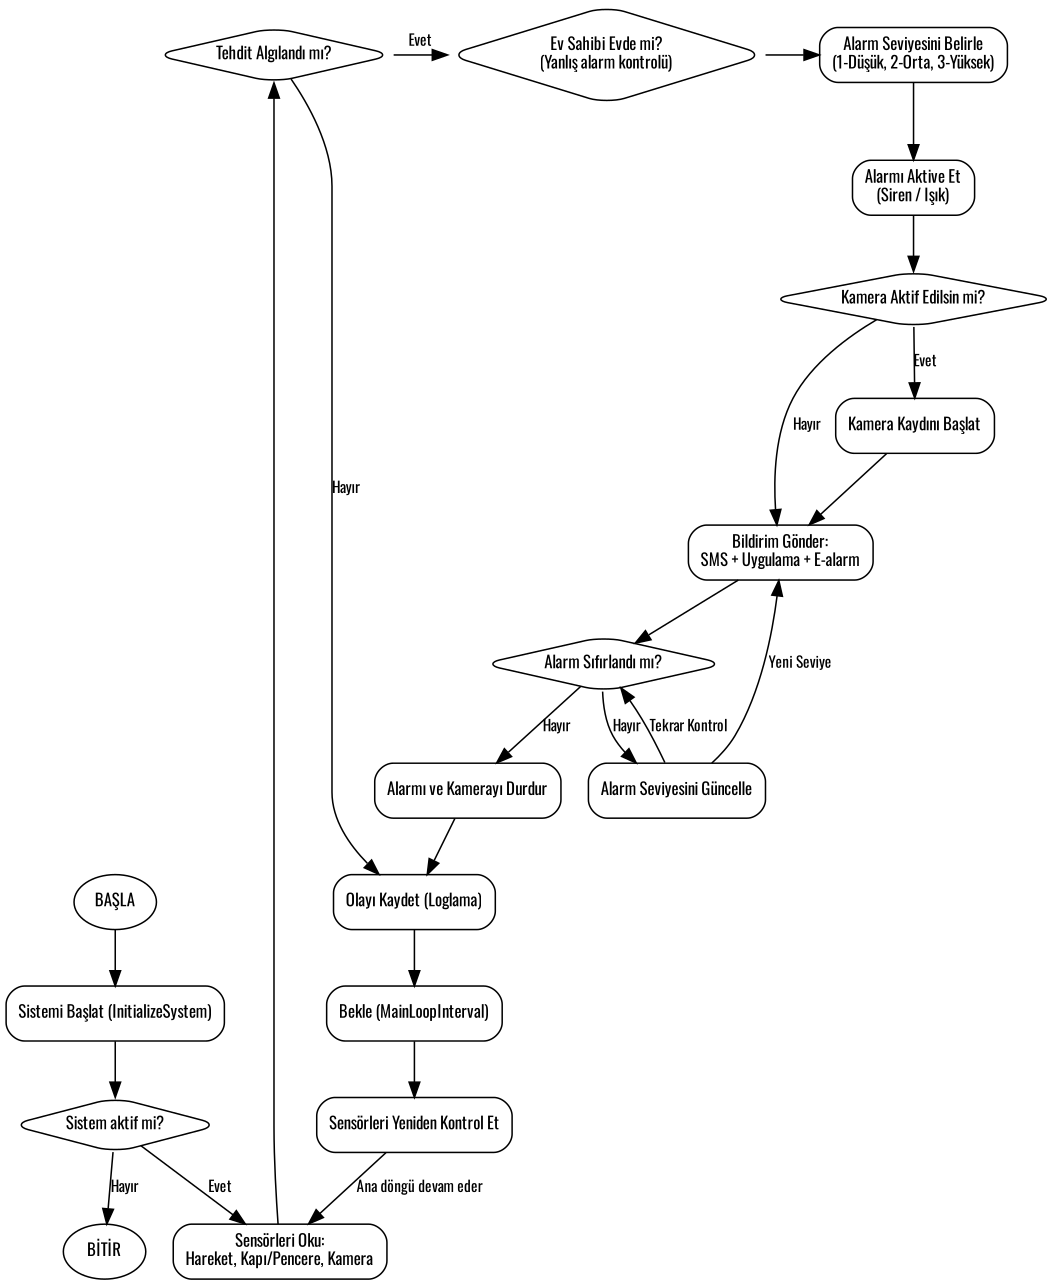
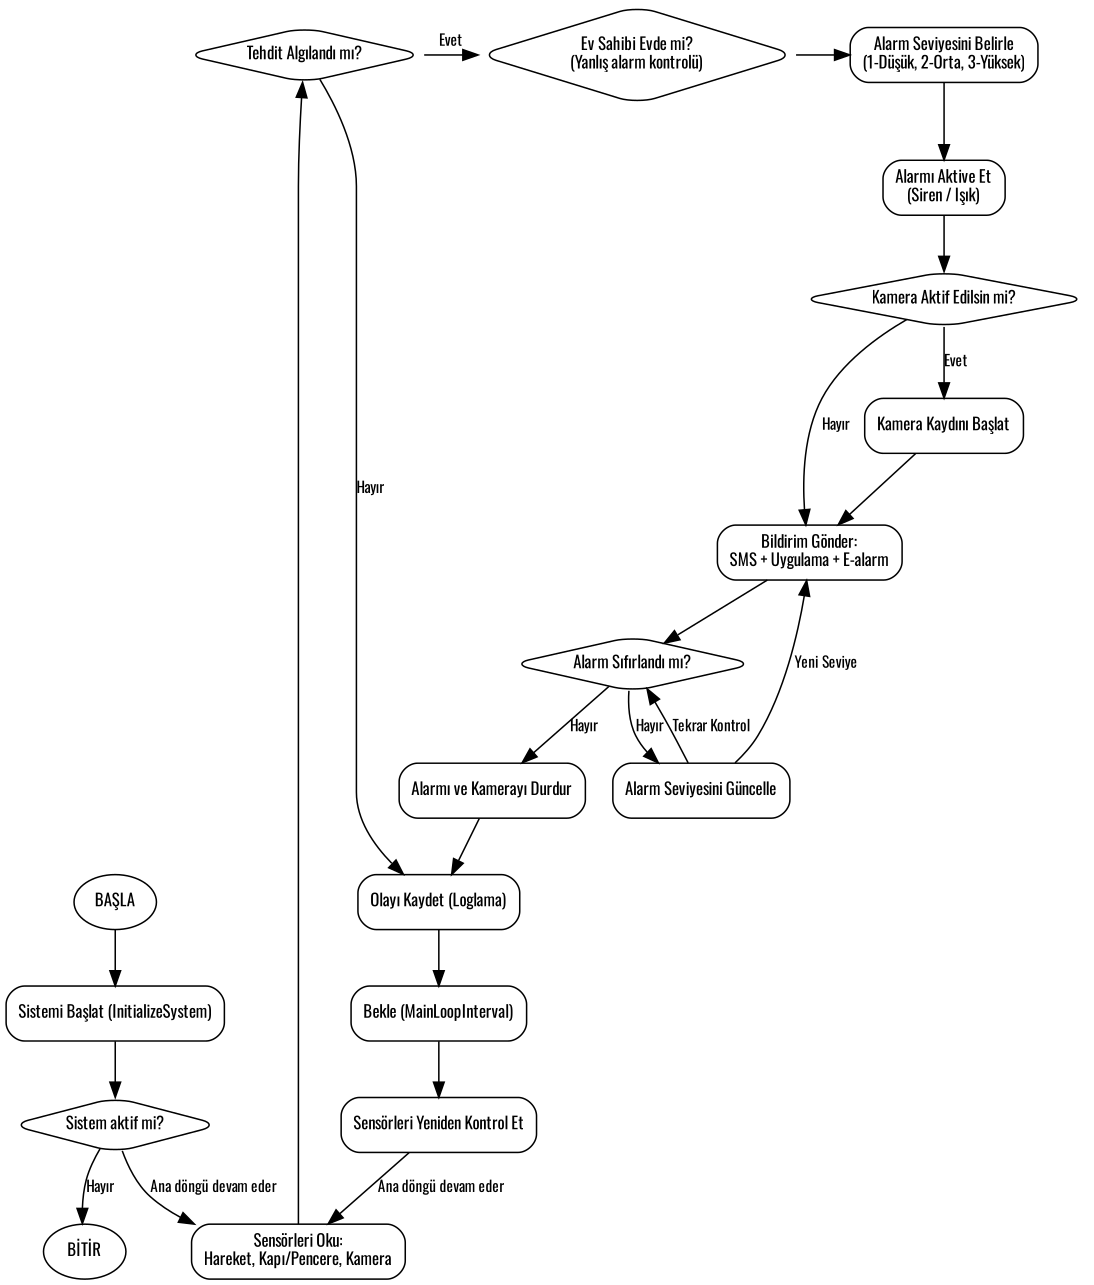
(221, 1188) -> (214, 1188)
